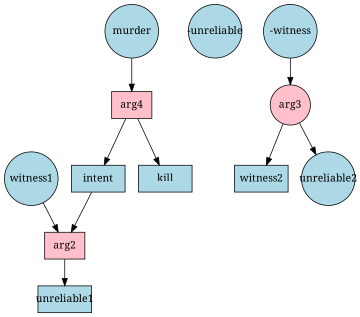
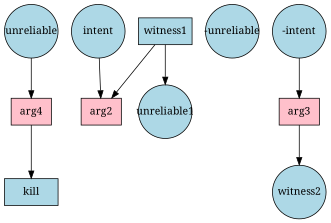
(132, 31) -> (31, 31)
(290, 31) -> (299, 31)
(290, 105) -> (299, 112)
(117, 138) -> none
(31, 179) -> (165, 31)
(98, 179) -> (98, 31)
(261, 179) -> (299, 192)
(328, 179) -> none
(65, 269) -> (165, 61)
(65, 299) -> (165, 112)
